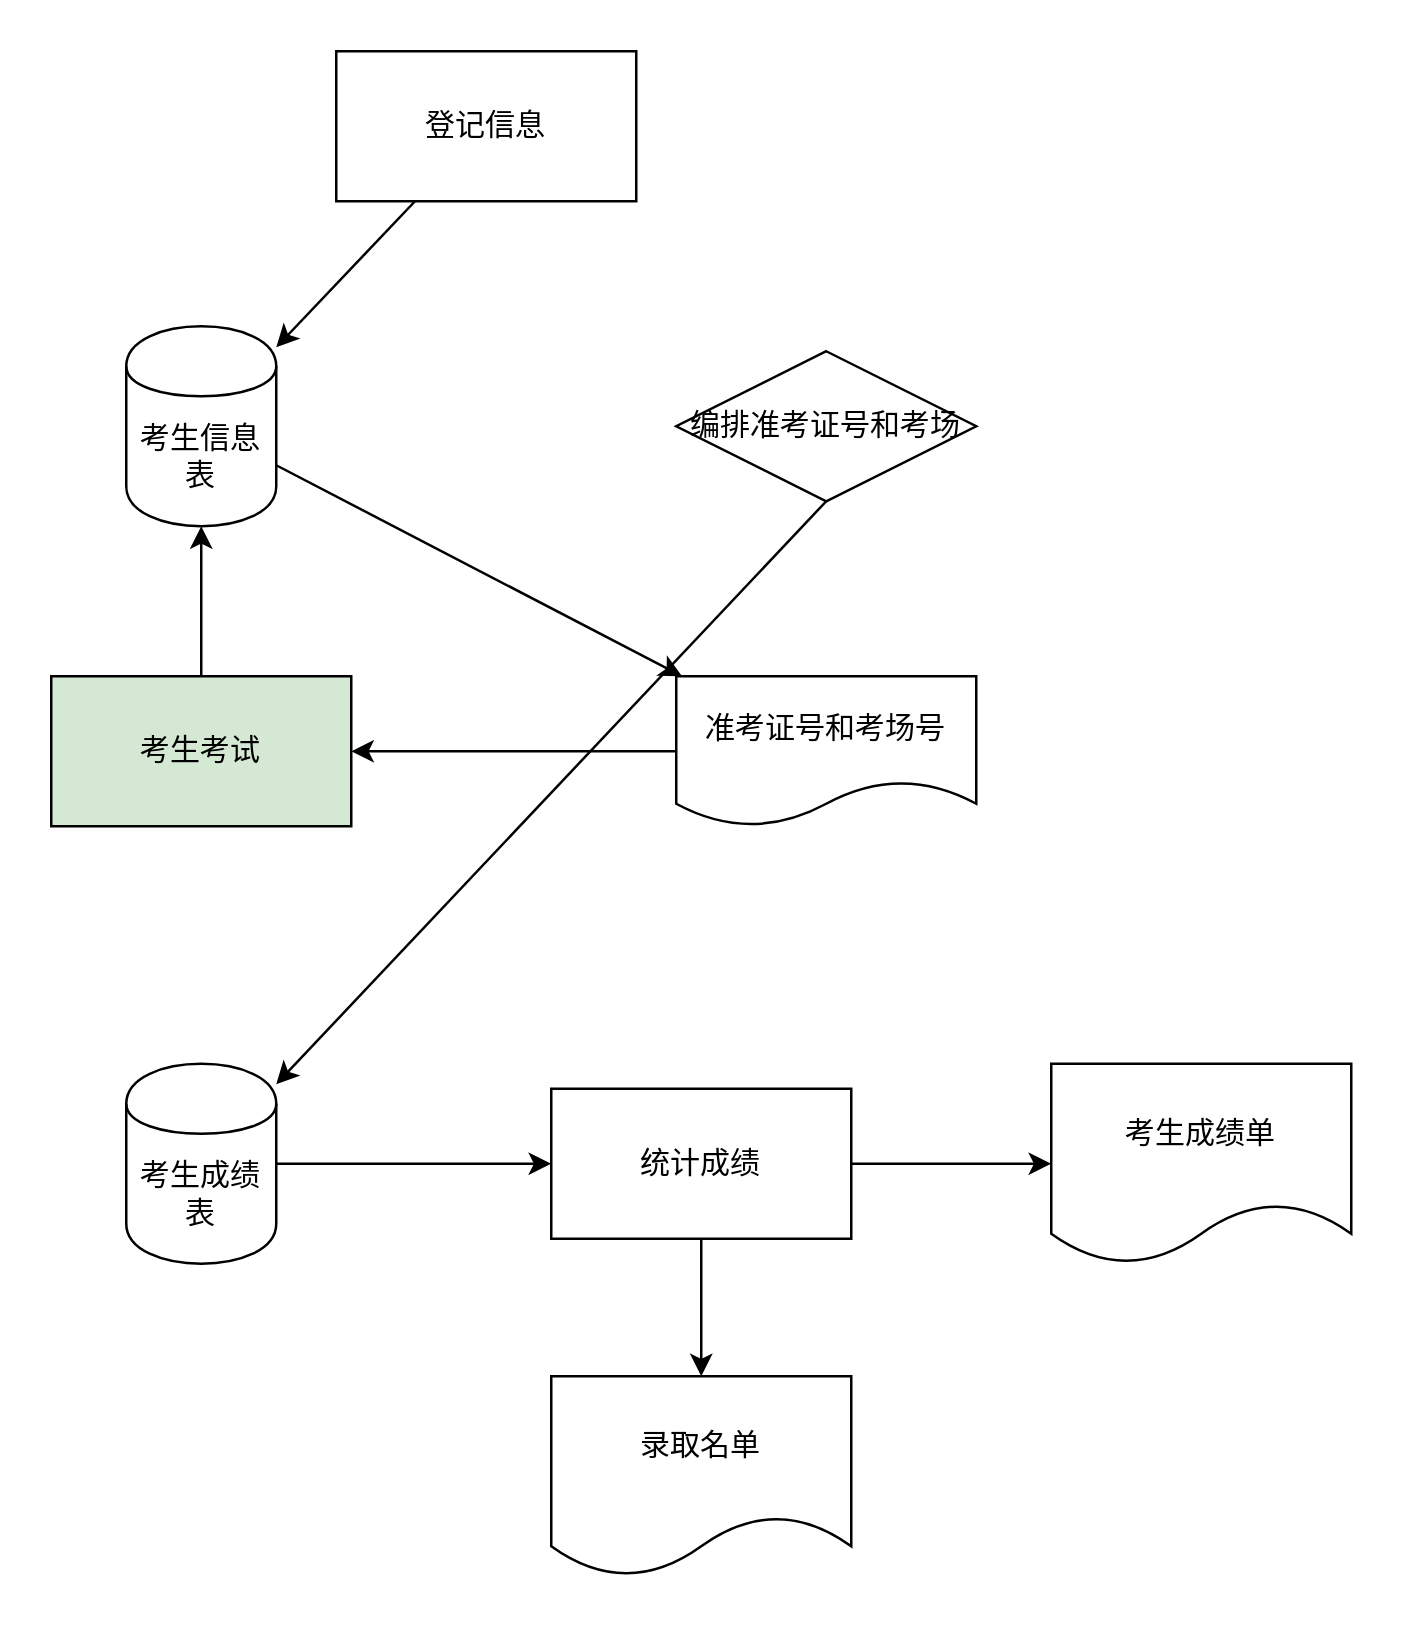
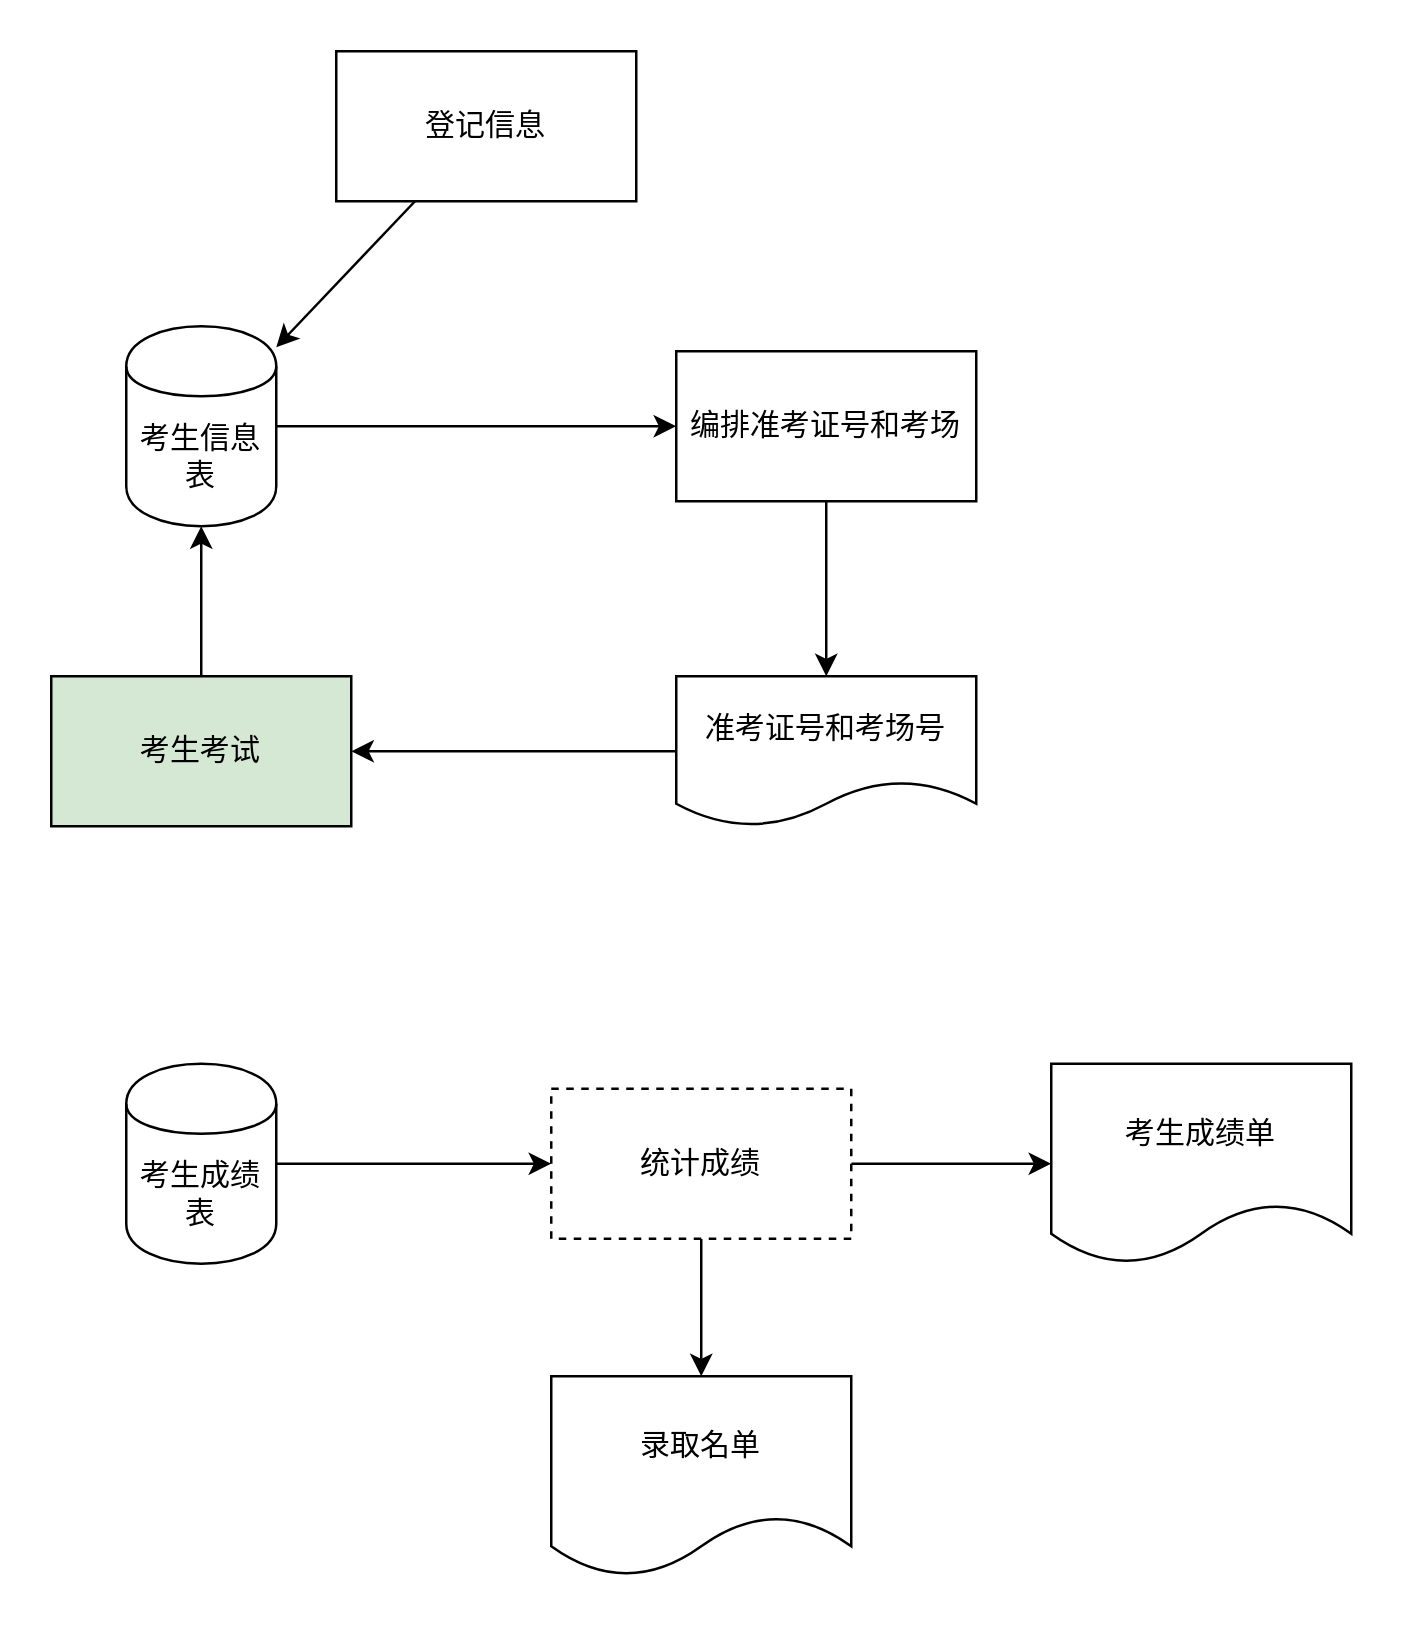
(826, 426) -> (826, 426)
(470, 566) -> (468, 426)
(438, 913) -> (826, 580)
(701, 1164) -> (701, 1164)
